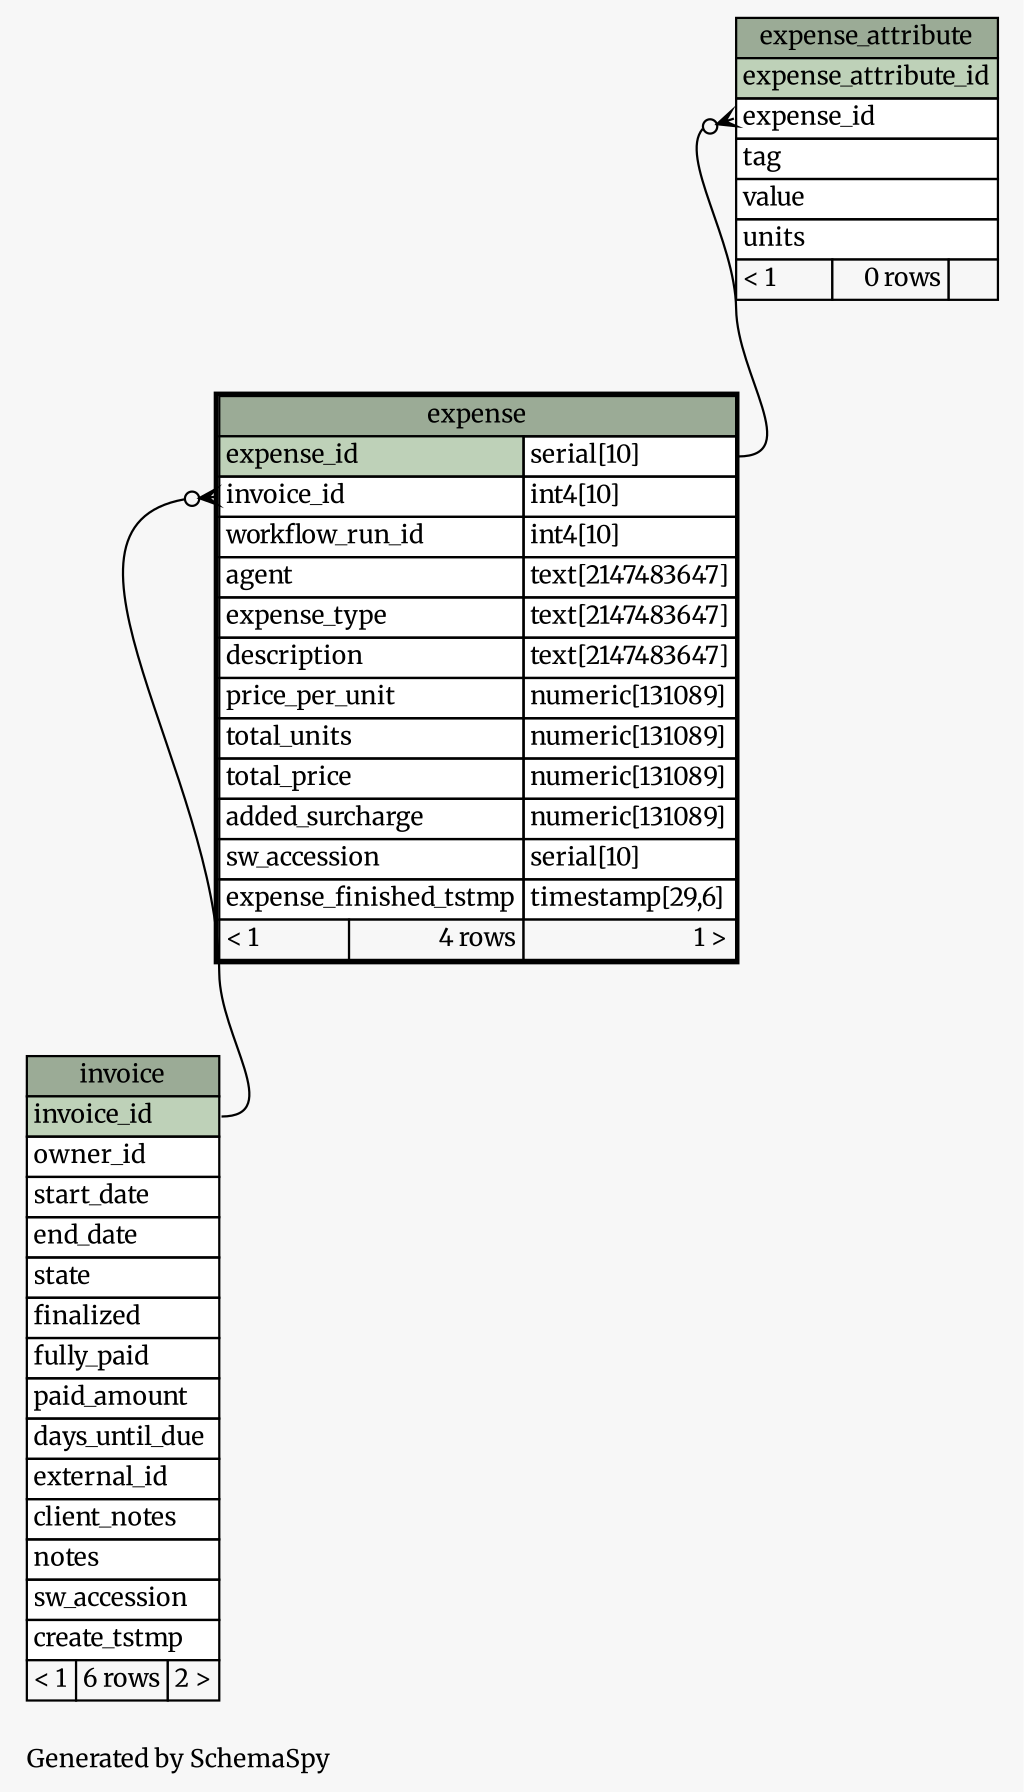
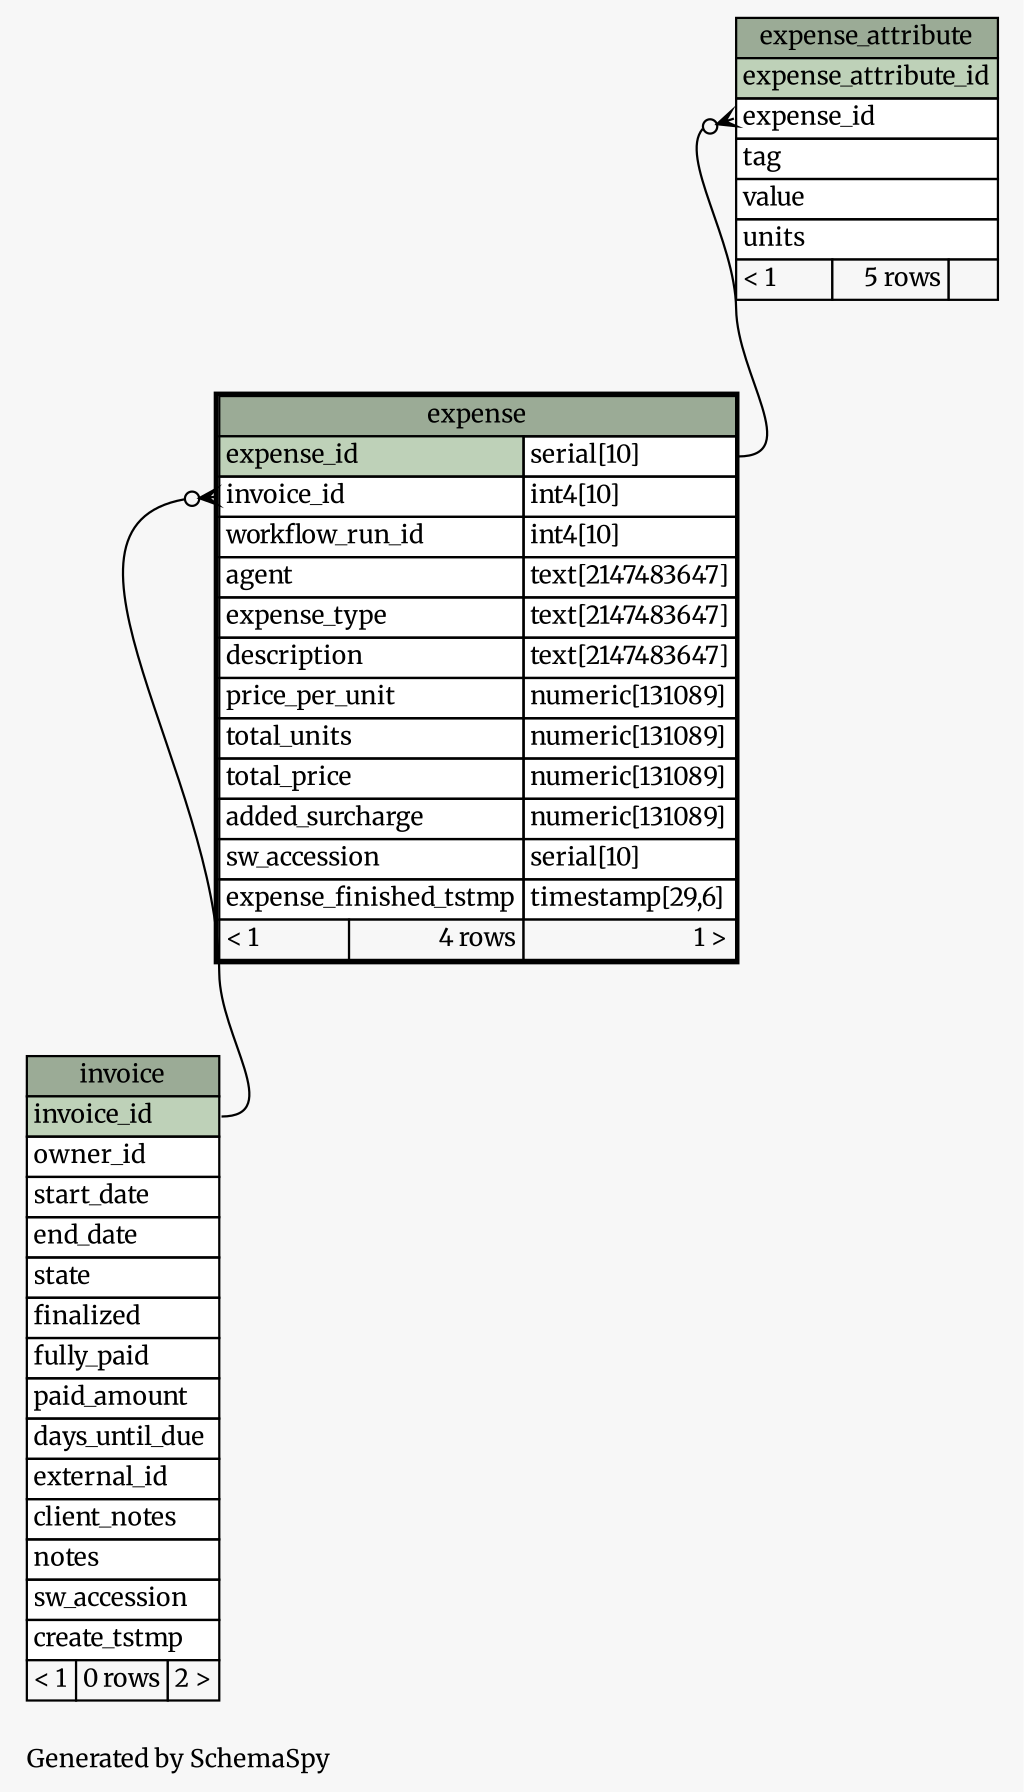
(903, 279) -> (903, 279)
(122, 1679) -> (122, 1679)
